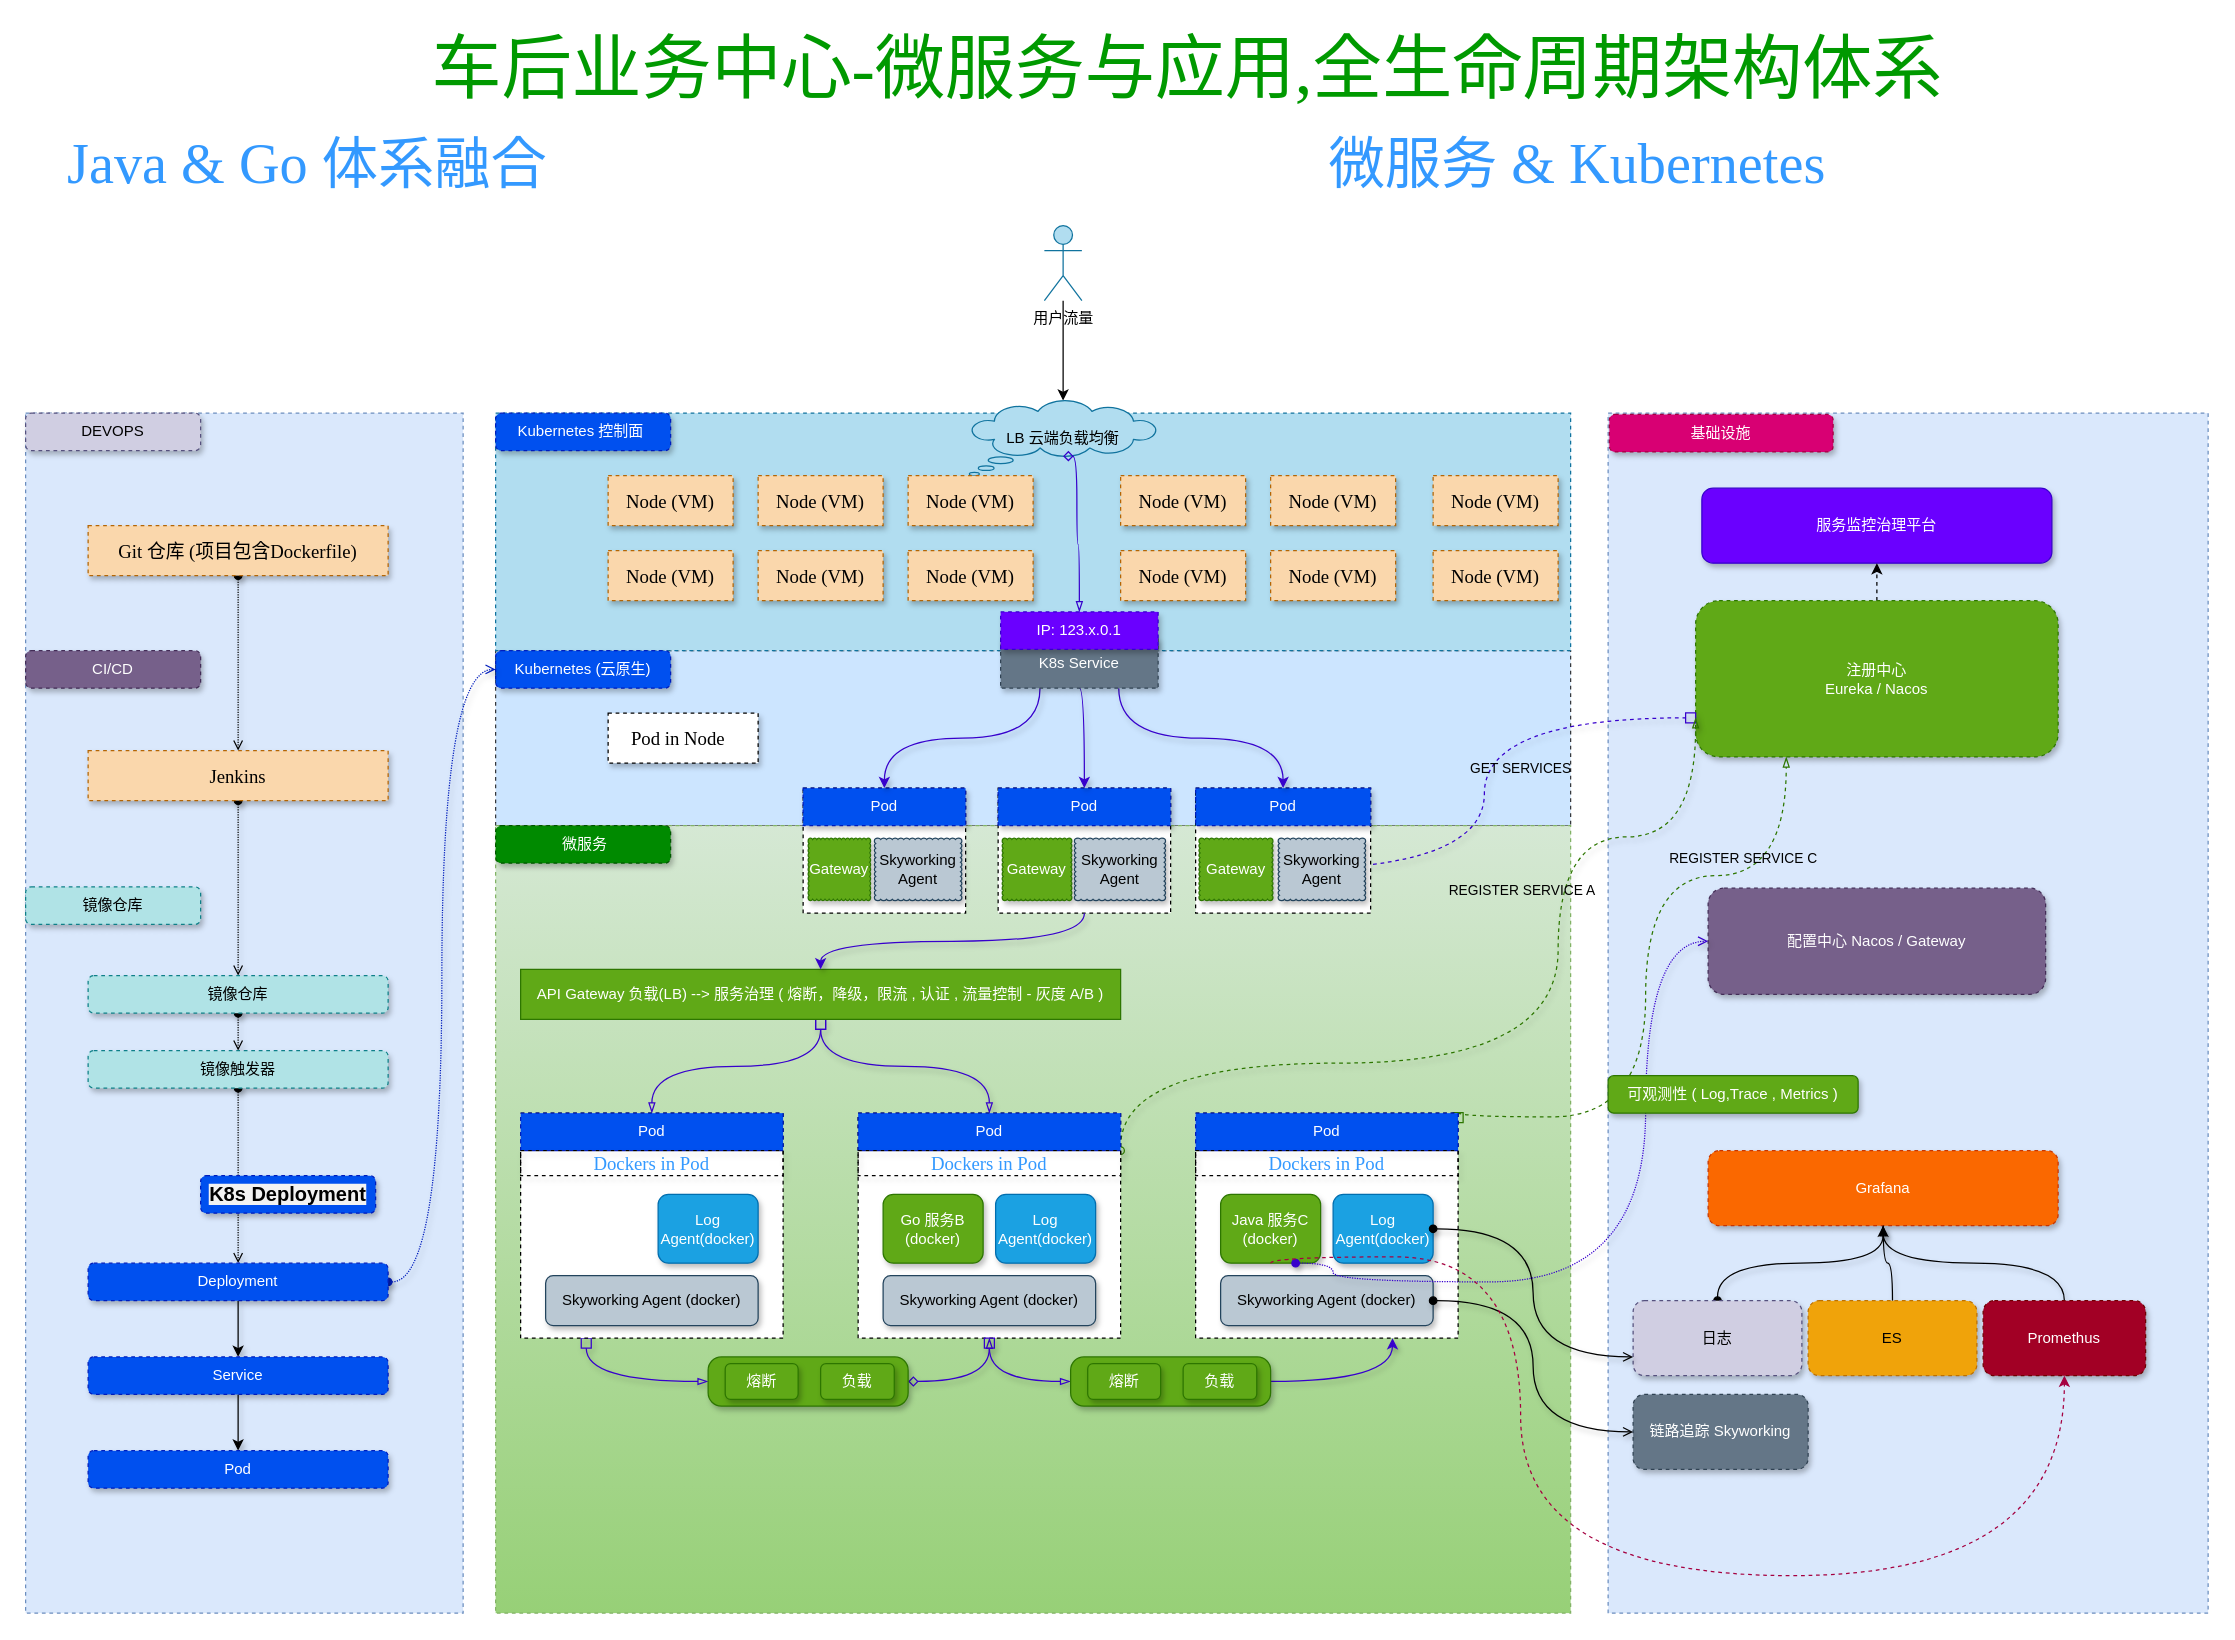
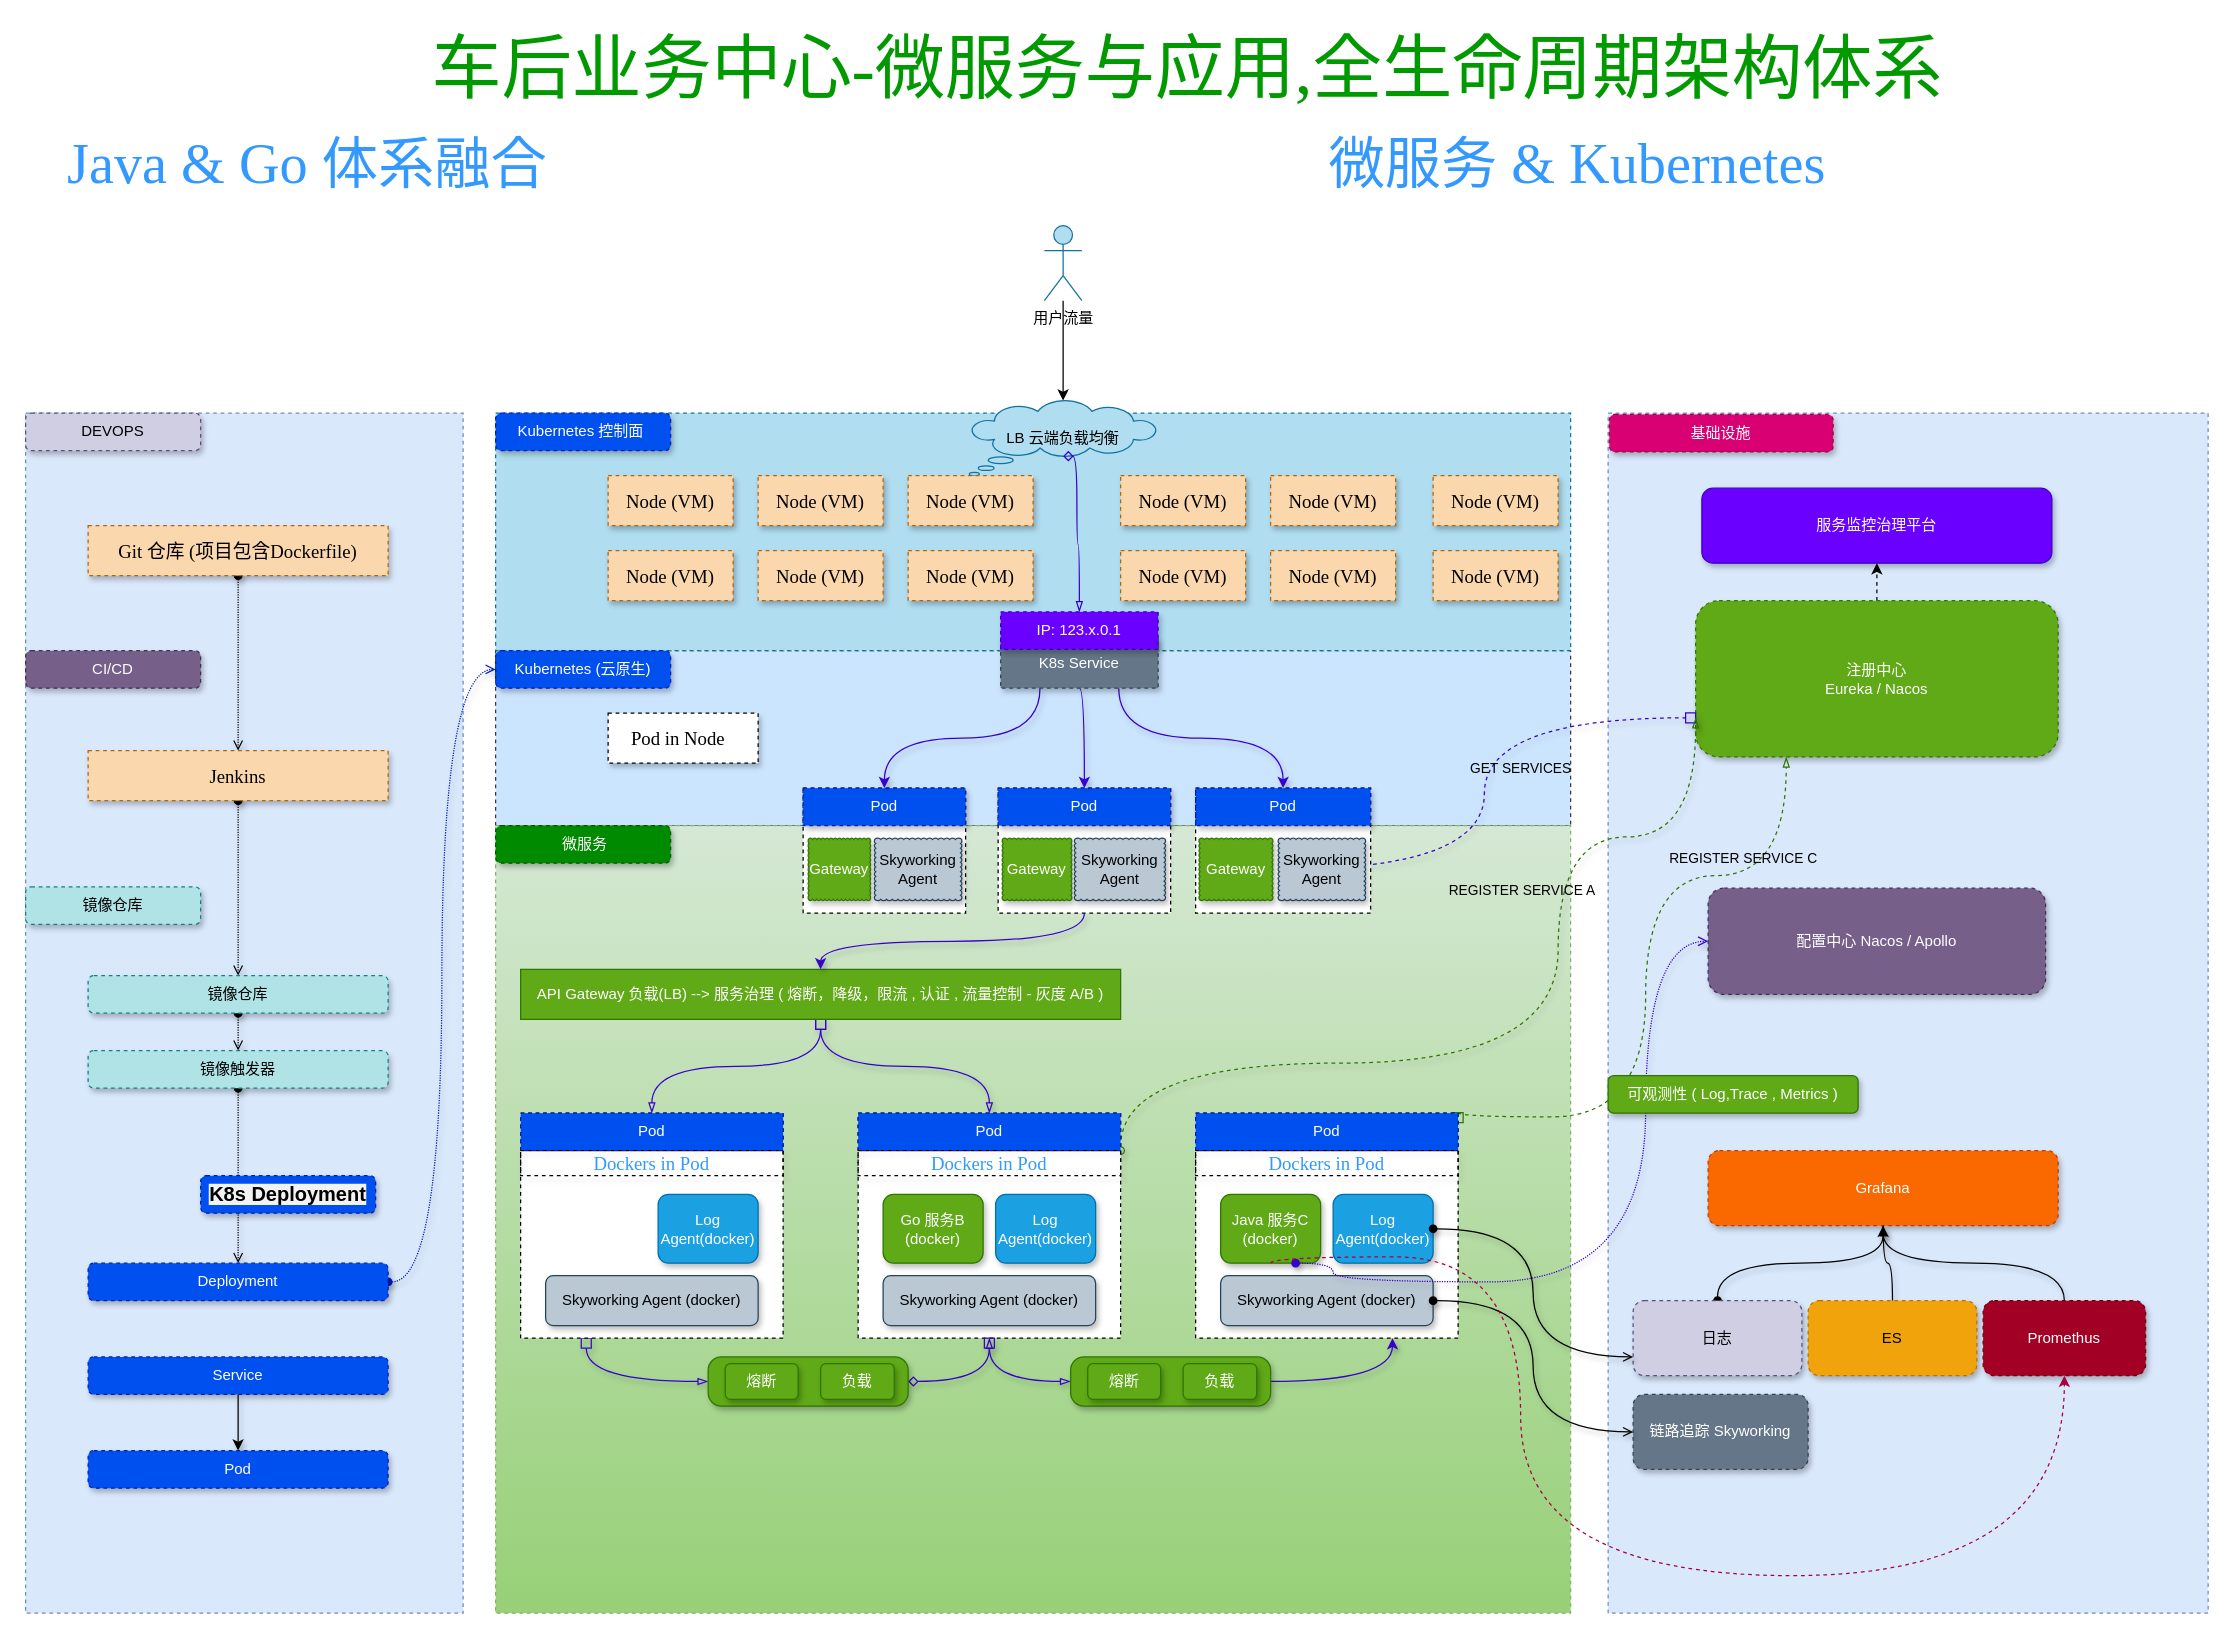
(1877, 942) -> (1877, 942)
(238, 1325) -> none
